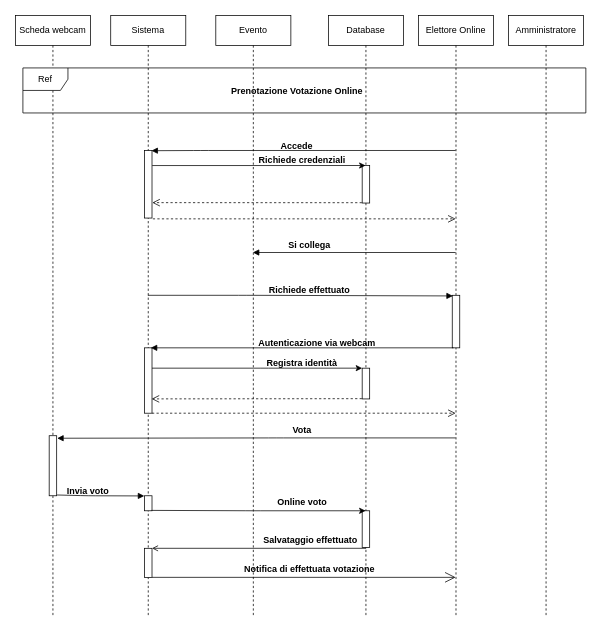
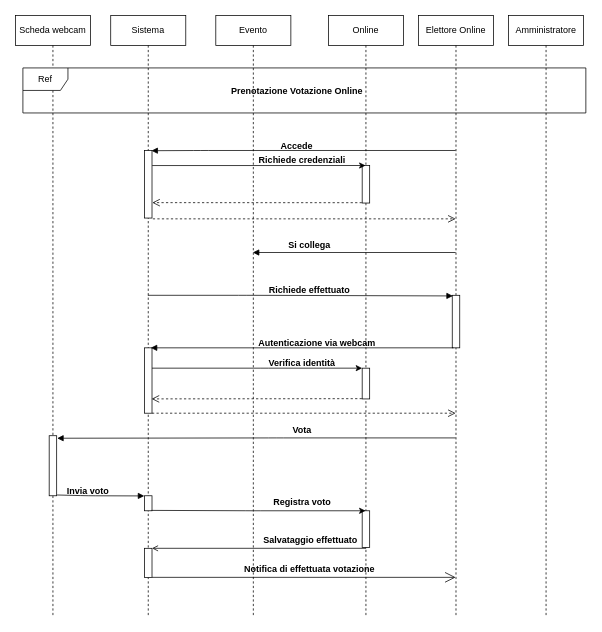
(366, 30) -> (366, 30)
(302, 362) -> (302, 362)
(302, 502) -> (302, 502)
